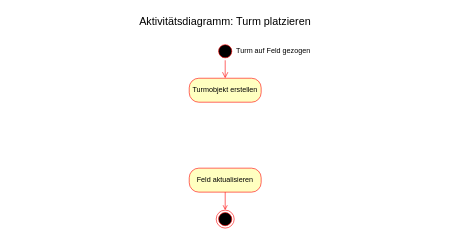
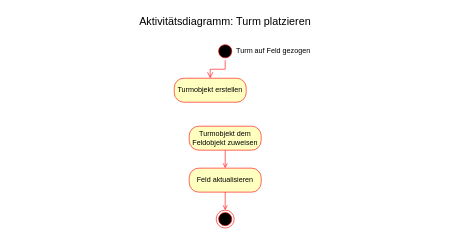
(225, 90) -> (210, 90)
none -> (225, 138)
none -> (225, 159)
